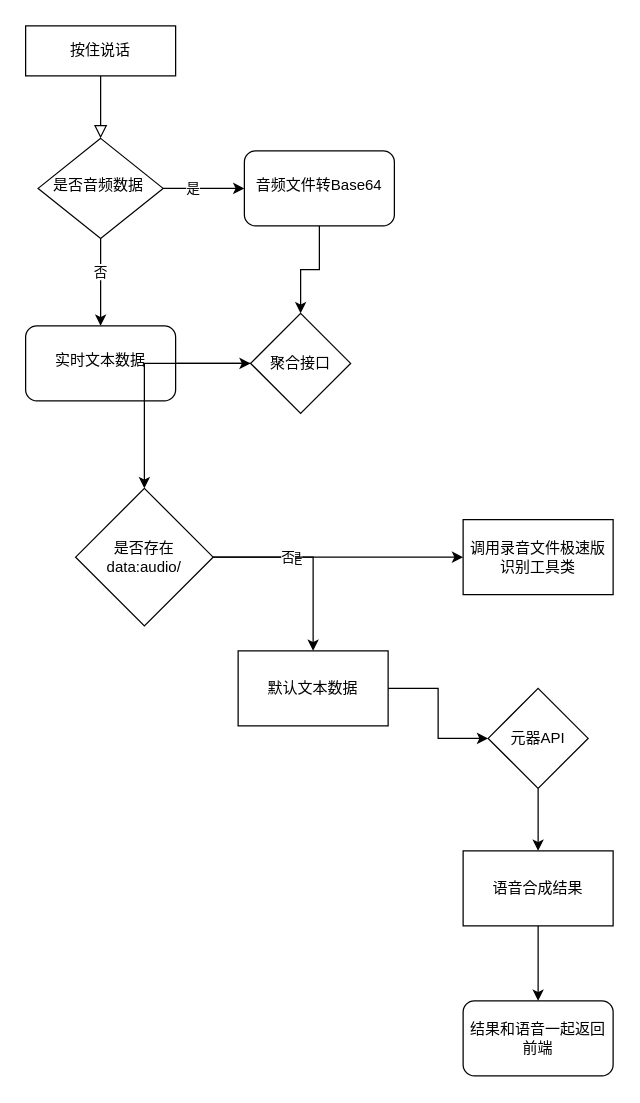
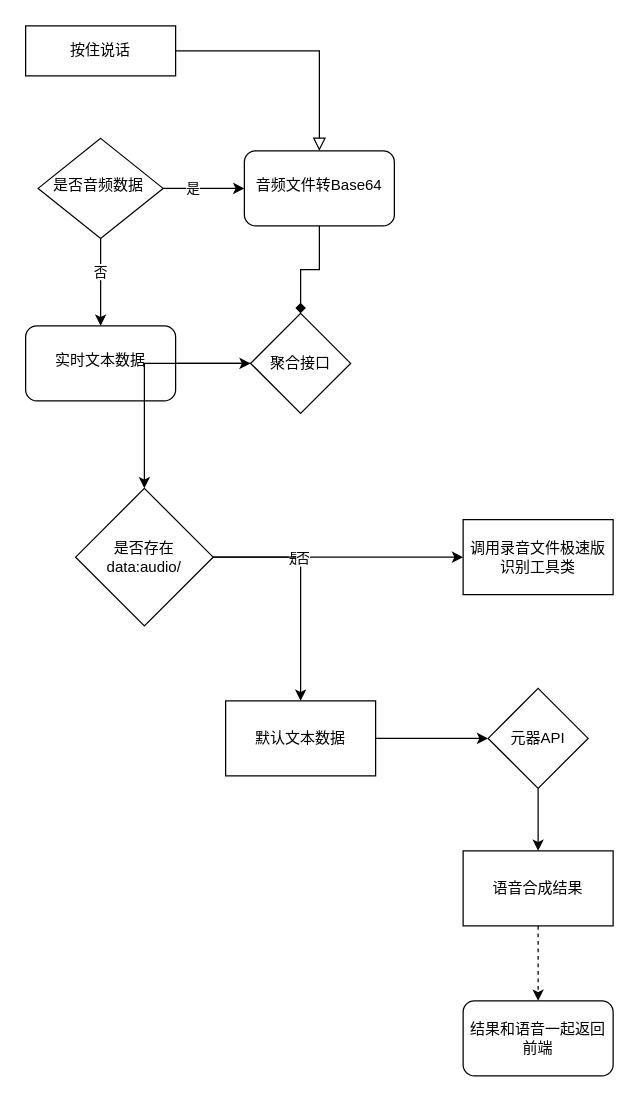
(101, 100) -> (291, 51)
(301, 303) -> (301, 302)
(313, 688) -> (301, 738)
(538, 960) -> (538, 960)
